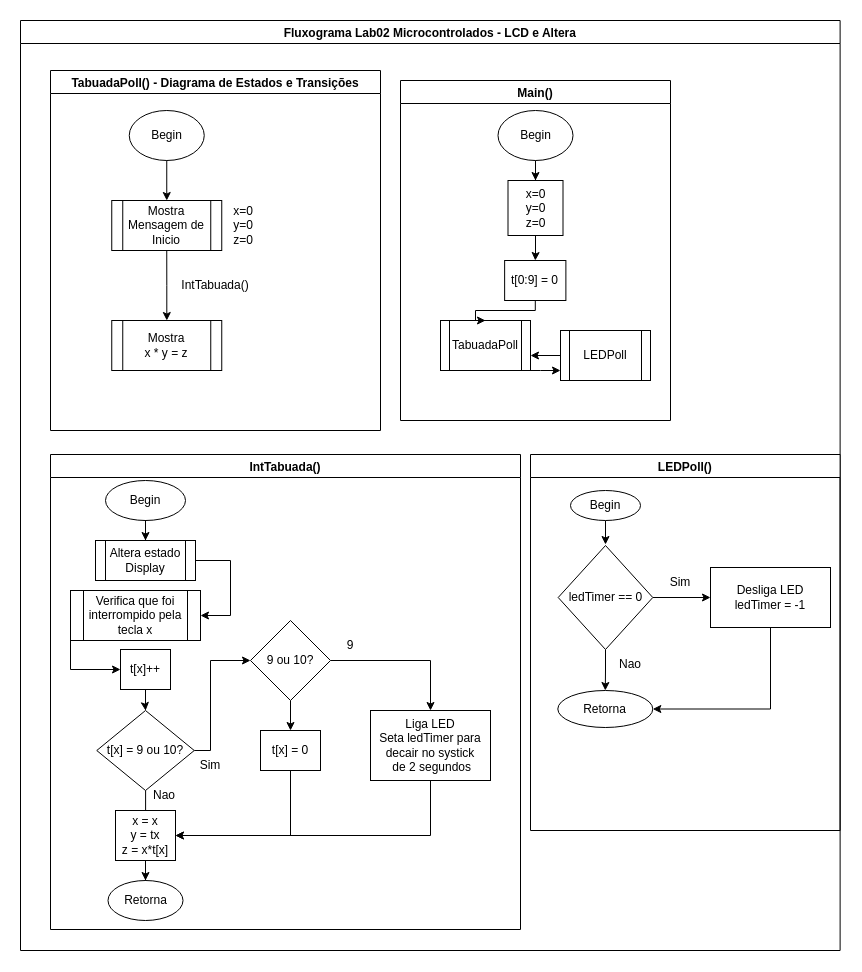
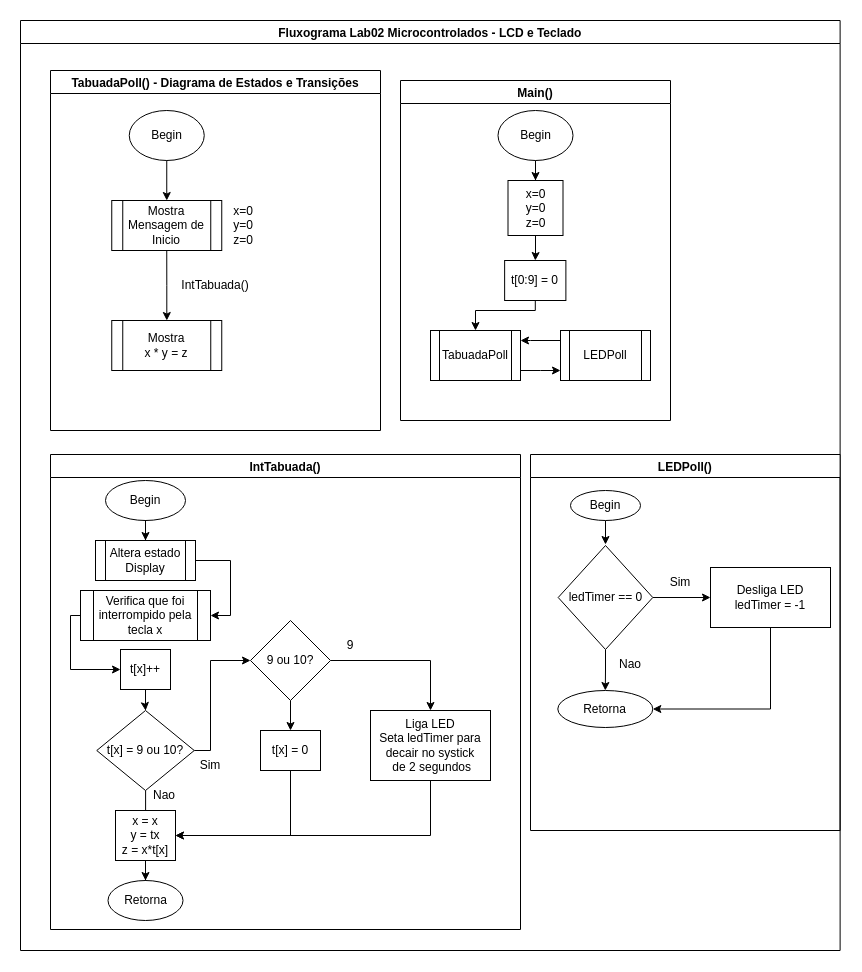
(430, 33) -> (430, 33)
(486, 346) -> (476, 356)
(136, 616) -> (146, 616)
